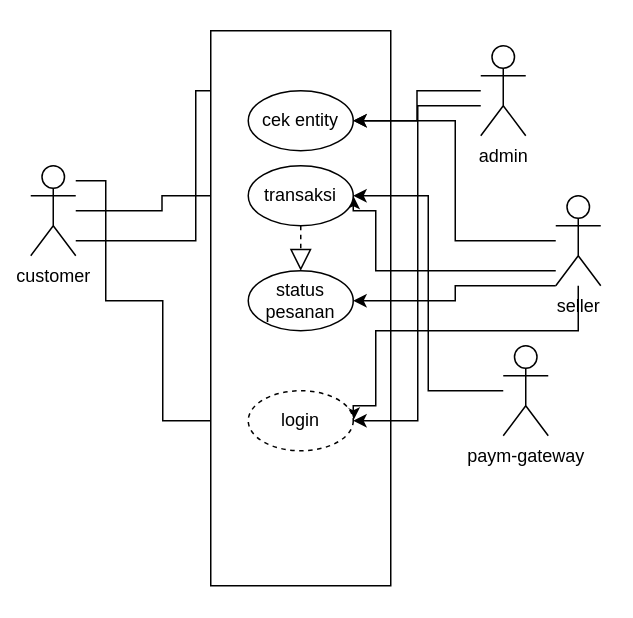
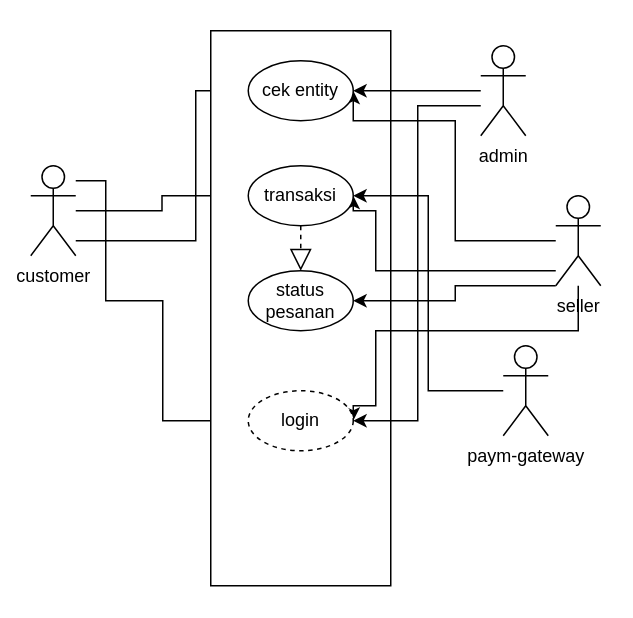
(301, 121) -> (301, 91)
